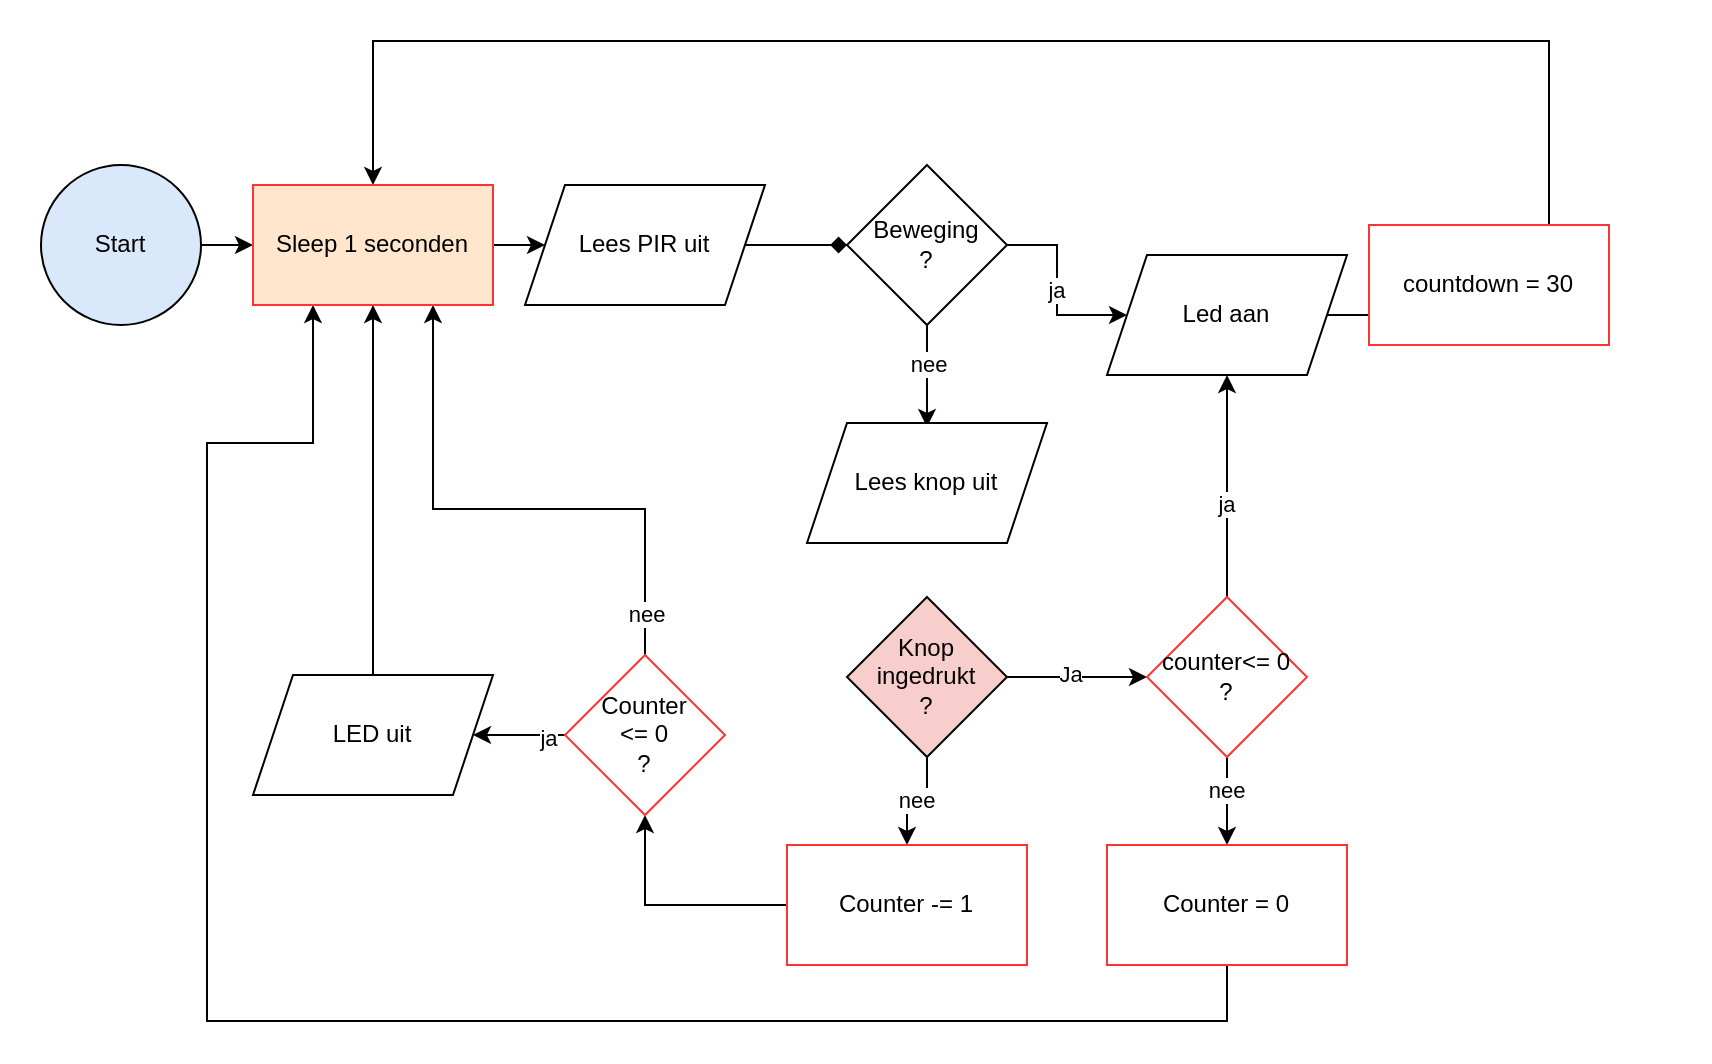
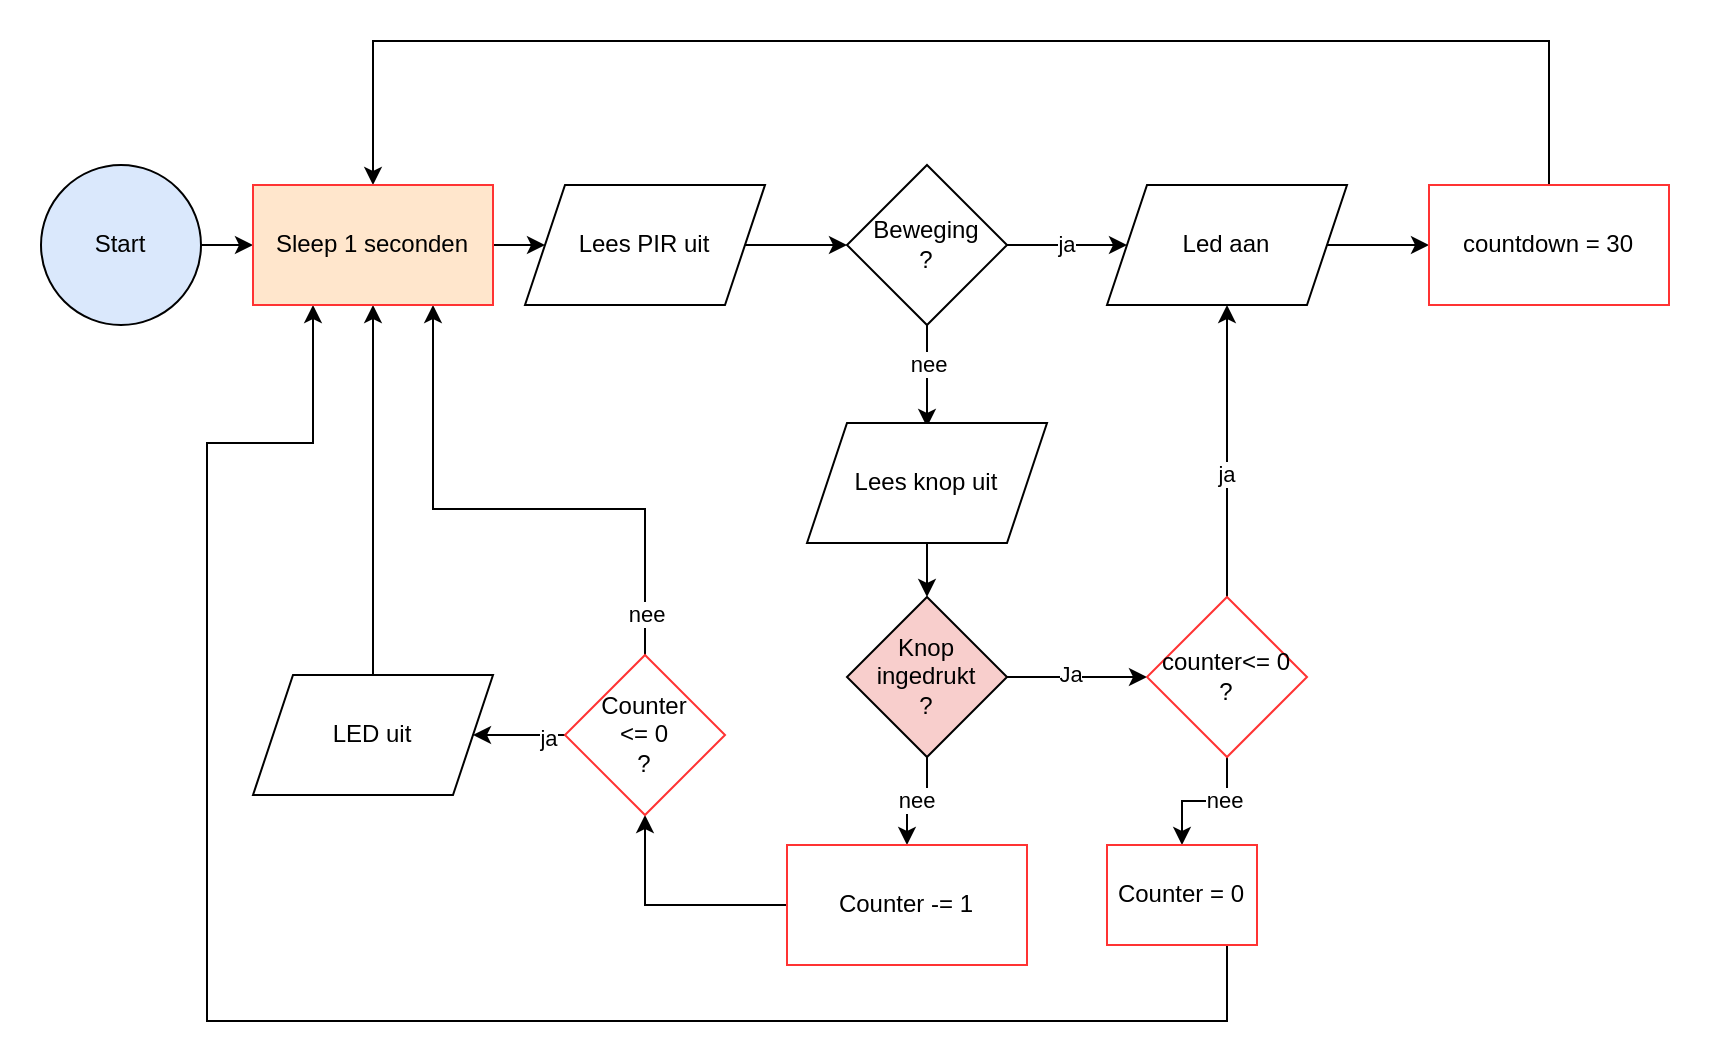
(830, 245) -> (831, 245)
(1489, 285) -> (1549, 245)
(1227, 315) -> (1227, 245)
none -> (927, 577)
(1227, 905) -> (1182, 895)
